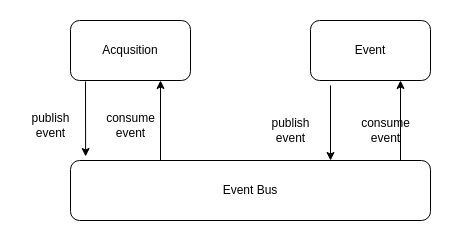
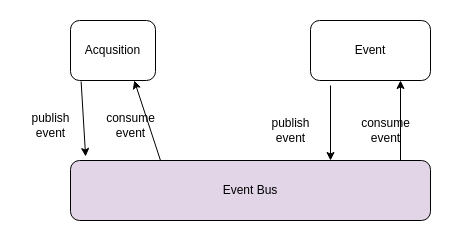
(131, 51) -> (113, 51)
(251, 191) -> (251, 191)
